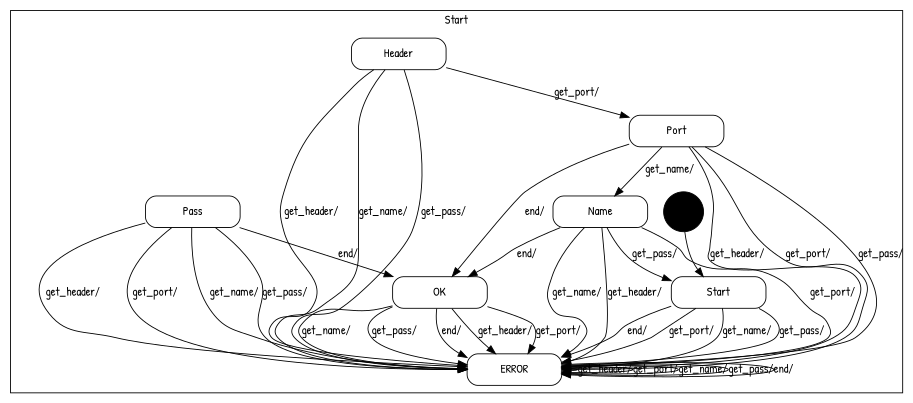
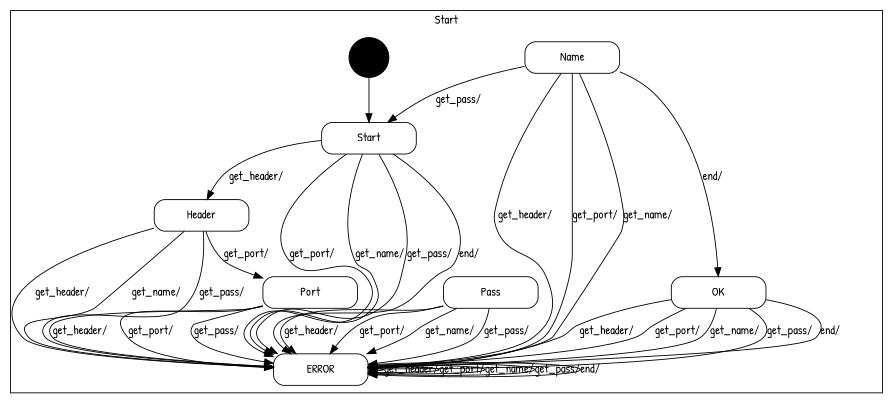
none -> (260, 154)
(641, 168) -> none
(530, 188) -> none
(312, 251) -> none
